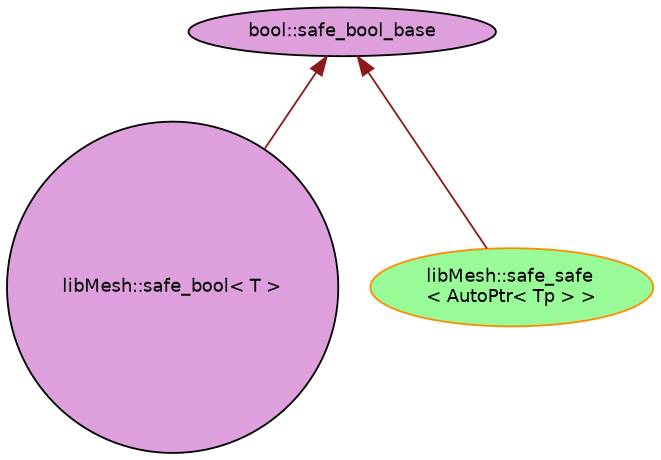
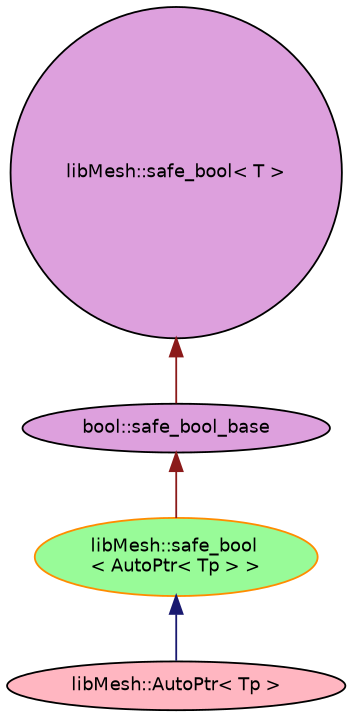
(290, 111) -> (176, 380)
(512, 287) -> (176, 557)
none -> (176, 686)
